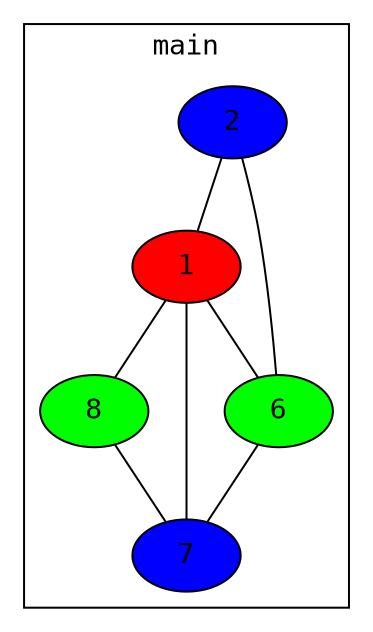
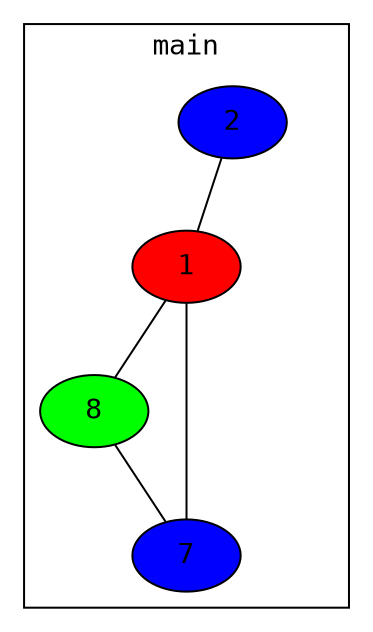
(279, 411) -> none
